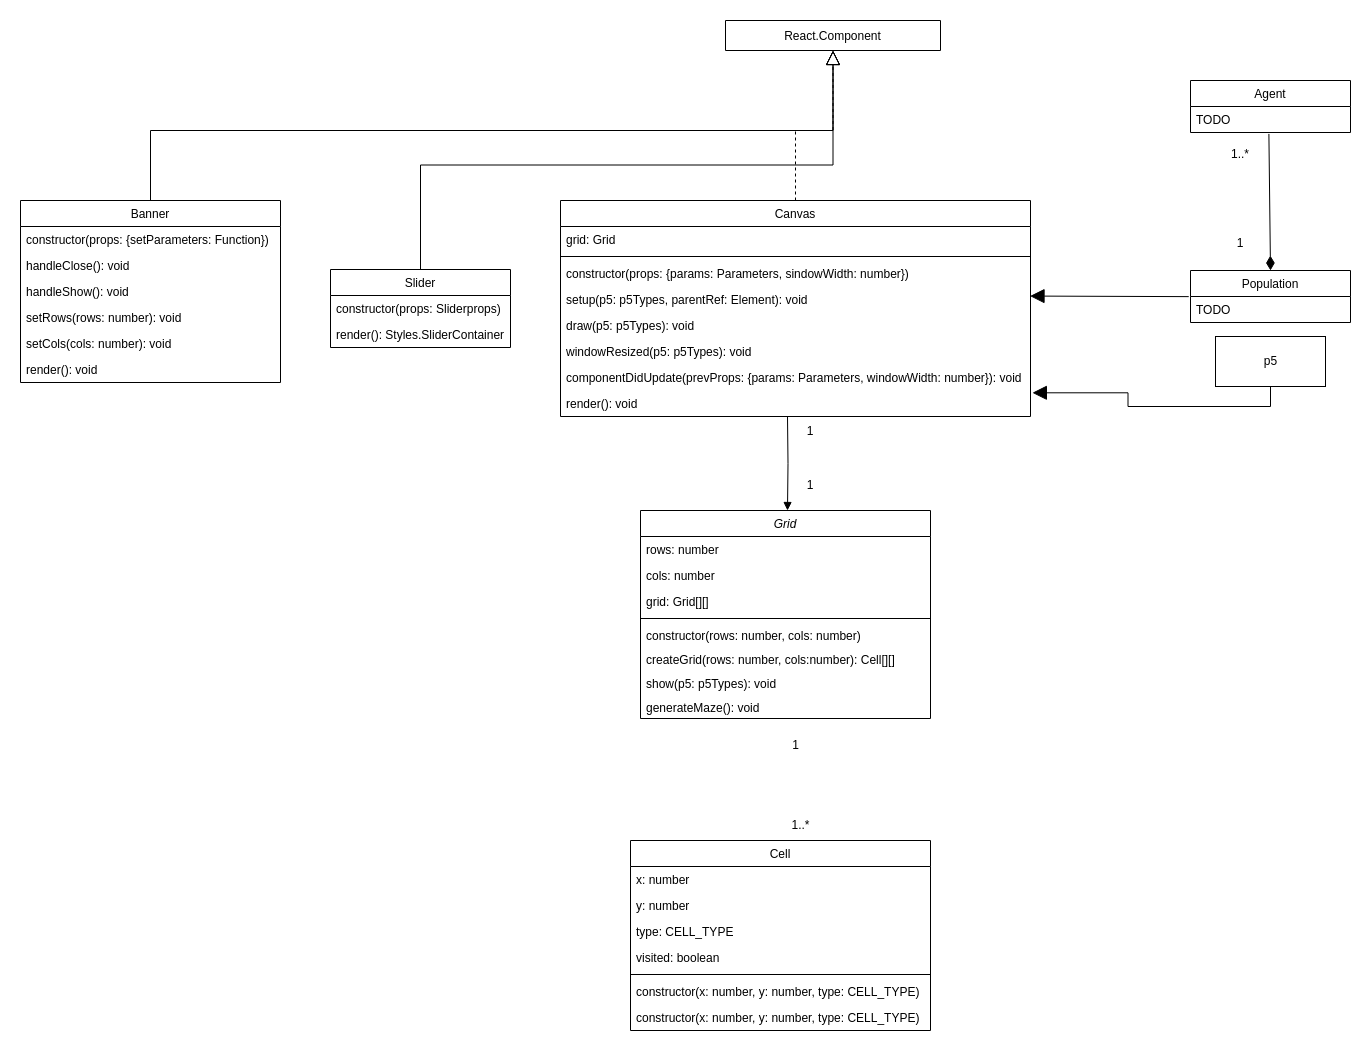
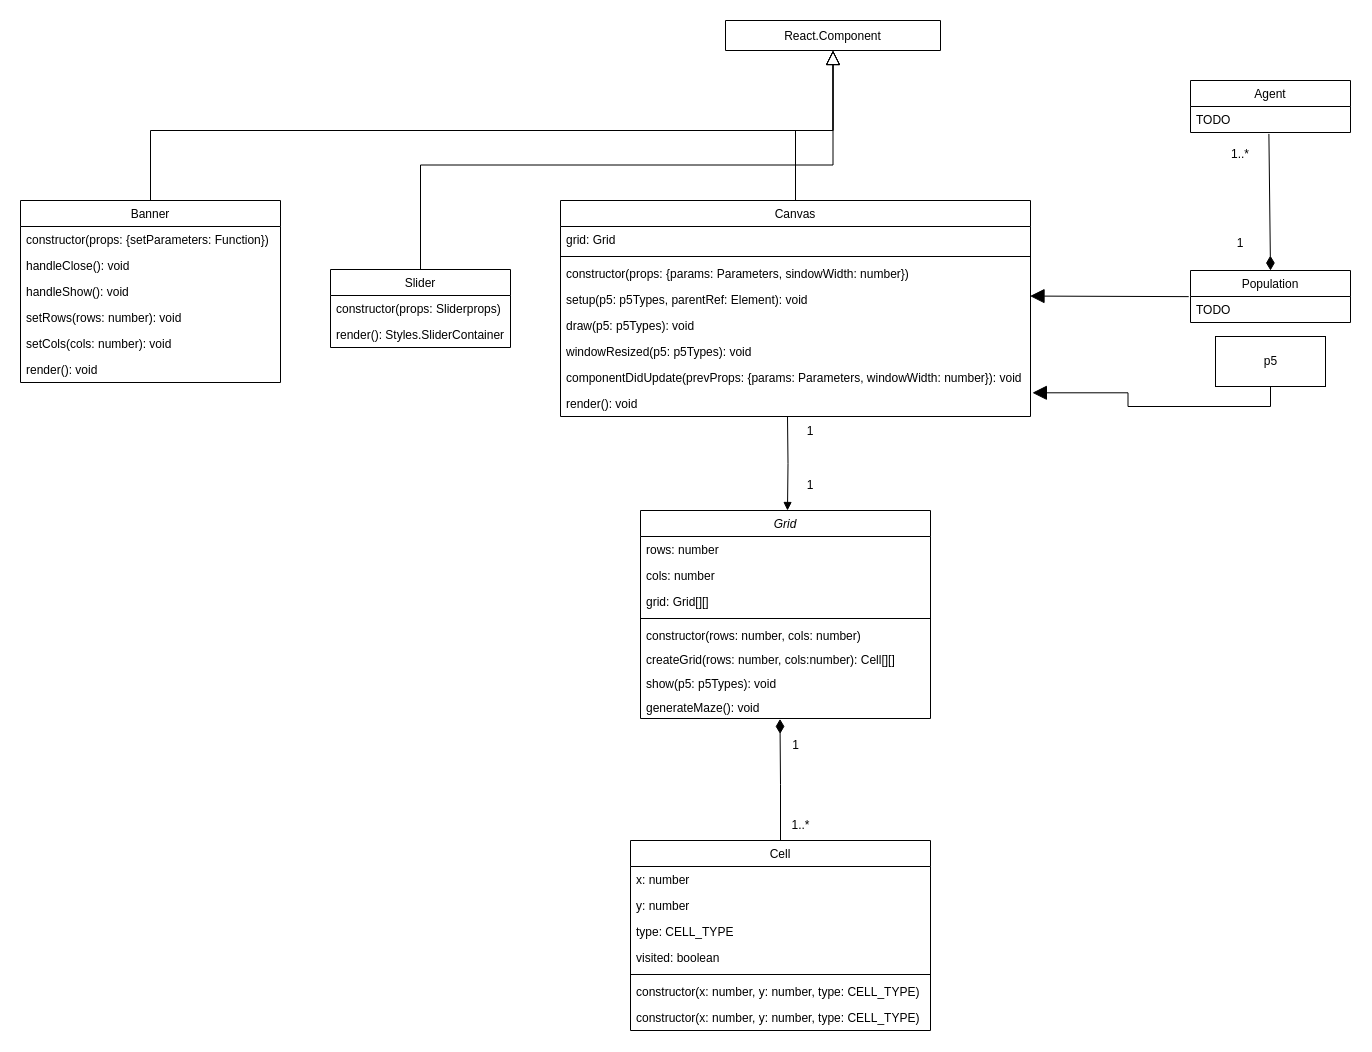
(796, 168) -> (796, 168)
none -> (781, 788)
